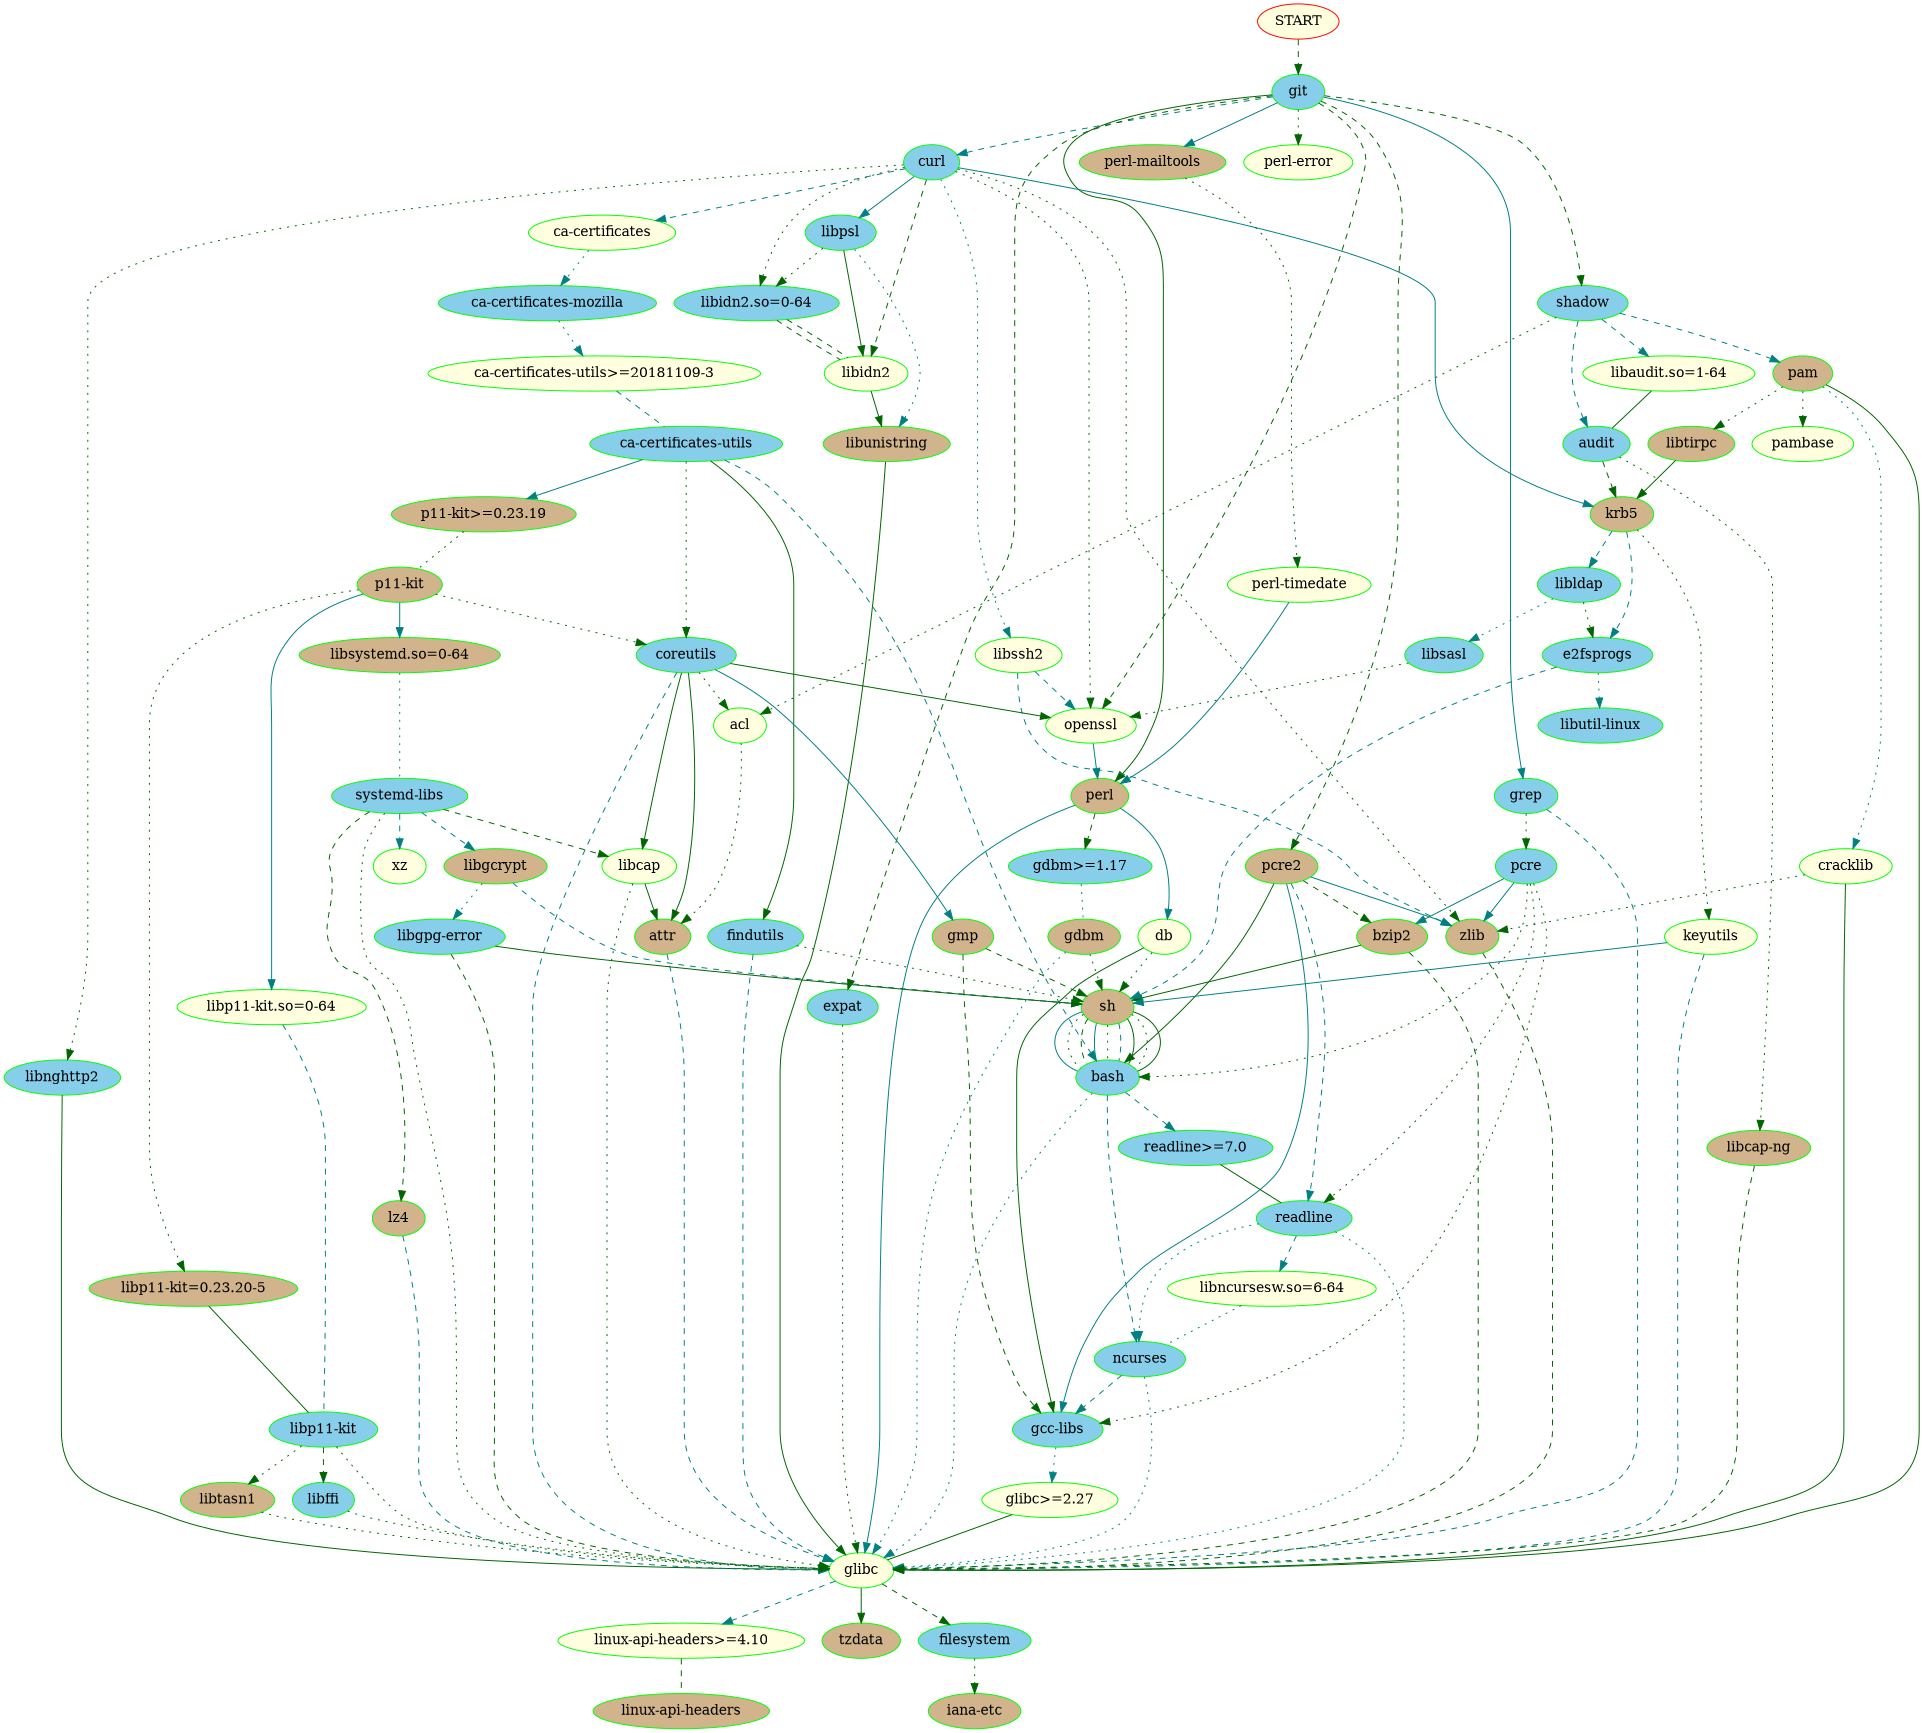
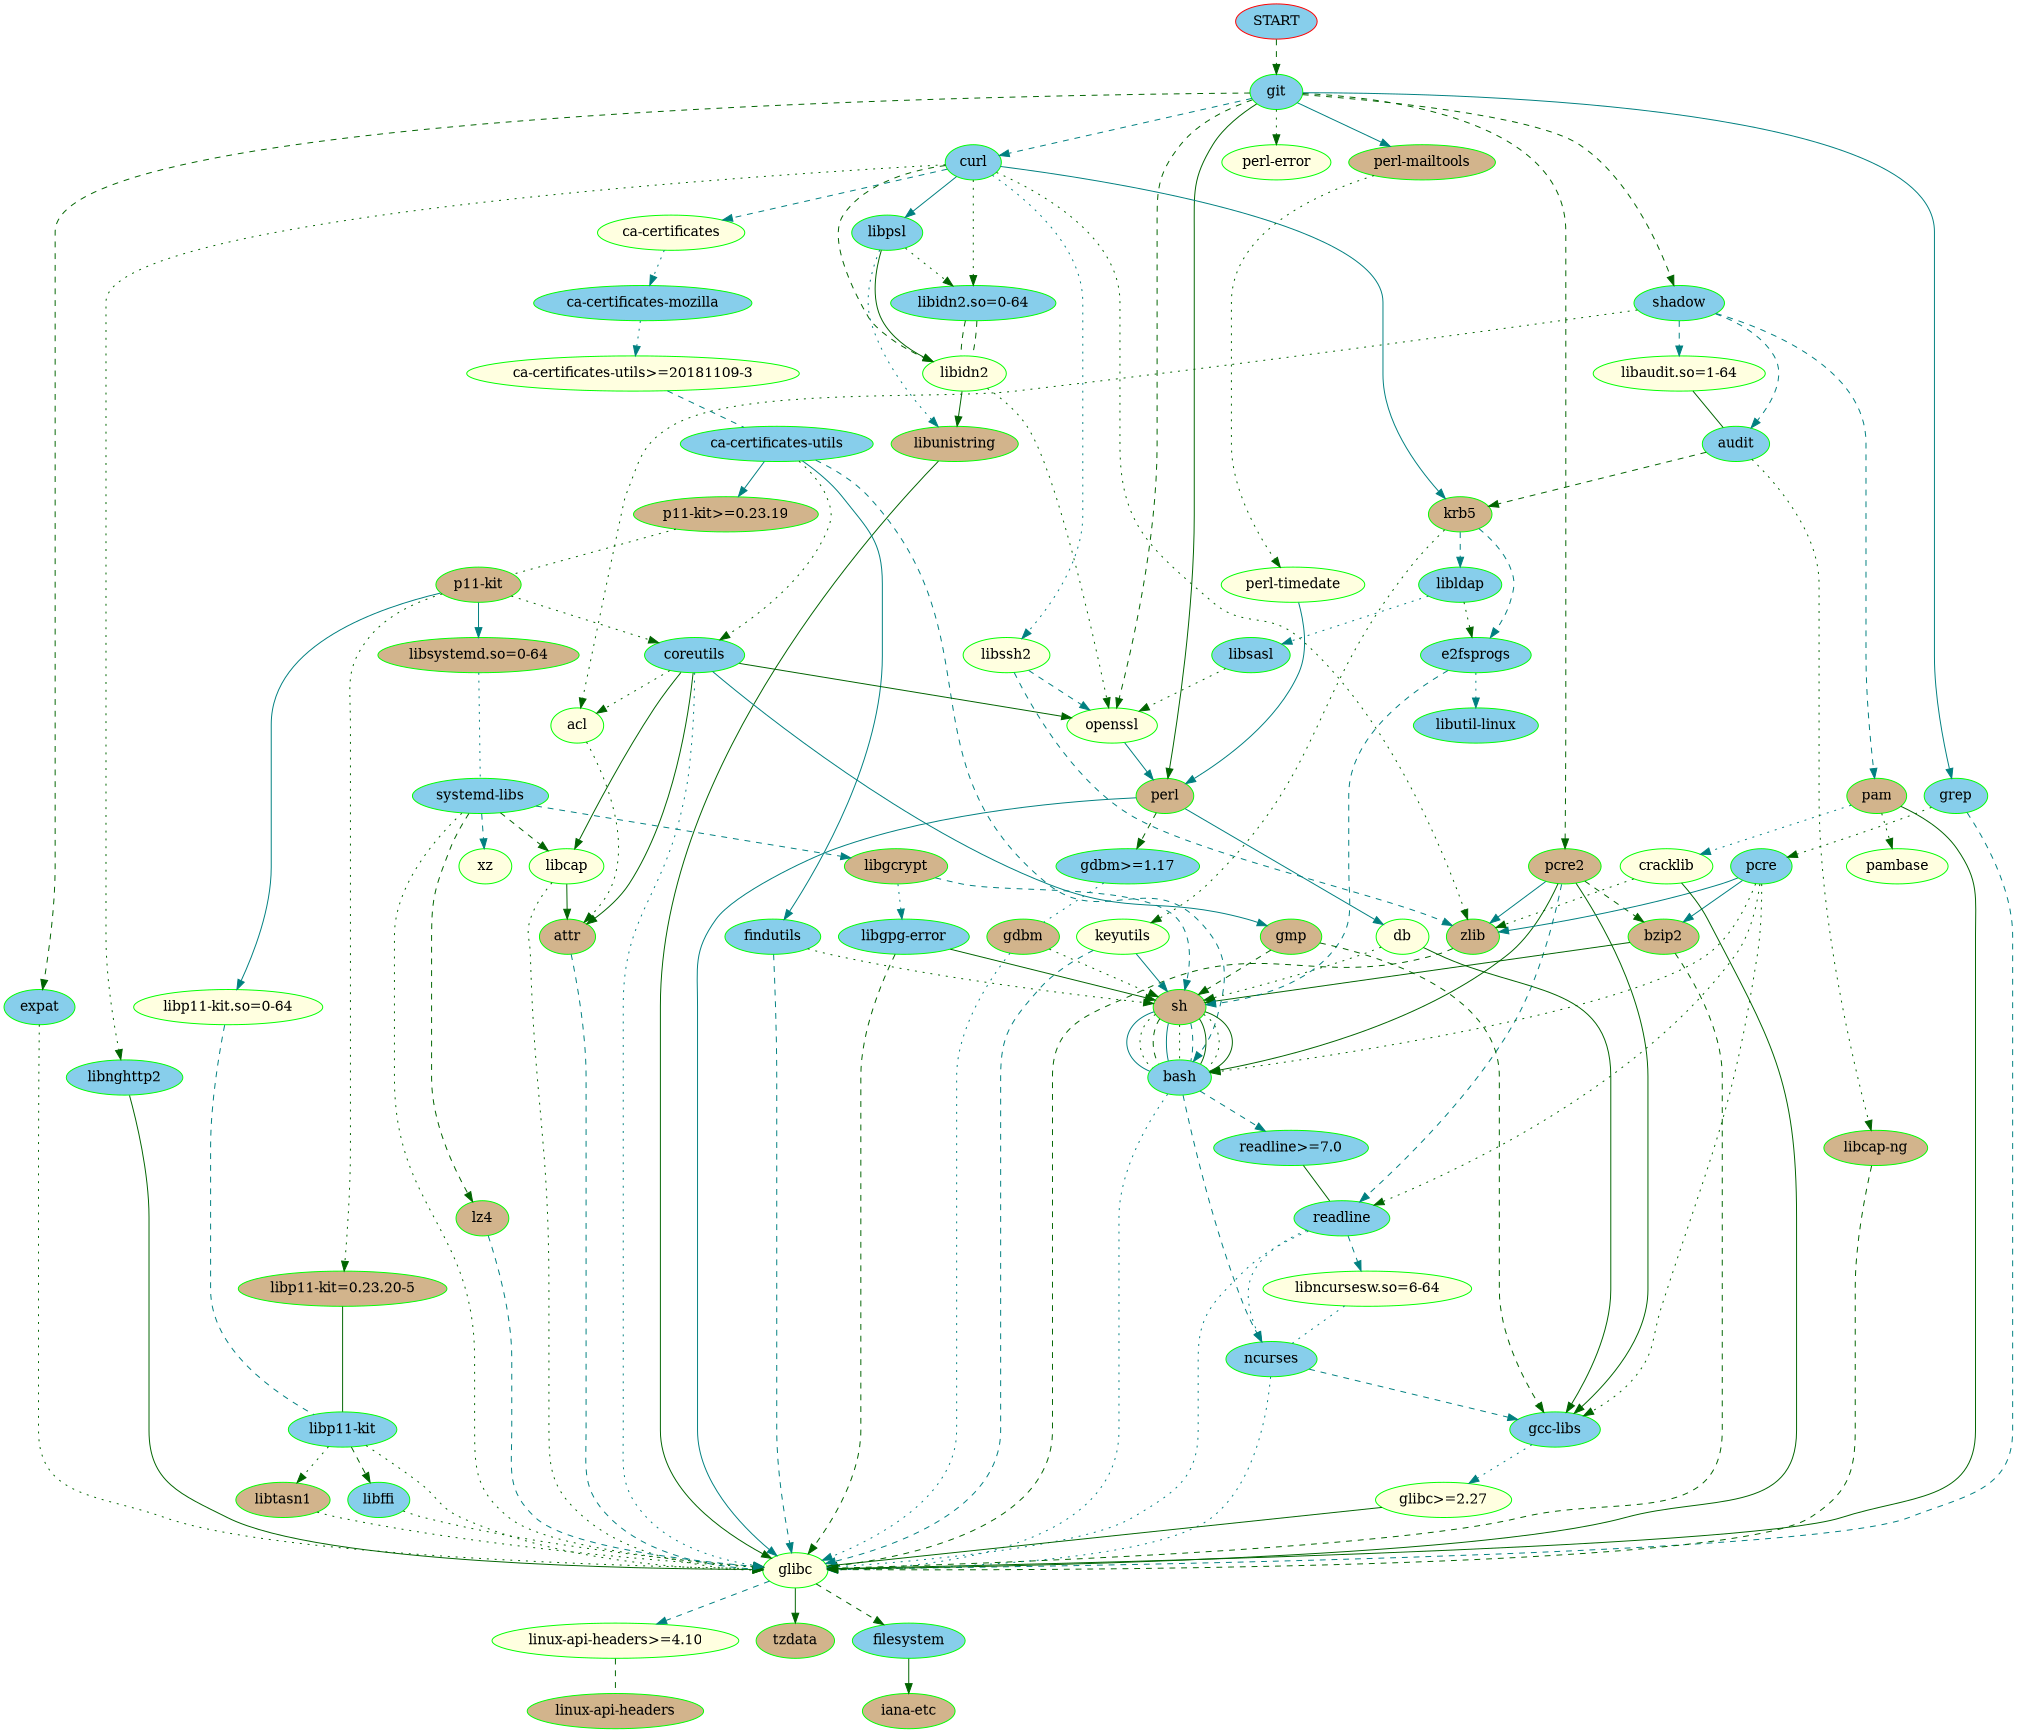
(1298, 22) -> (1276, 22)
(1089, 401) -> (1067, 533)
(1691, 444) -> none
(794, 660) -> (881, 669)
(1267, 1183) -> (1648, 1148)
(533, 1210) -> (623, 1152)
(975, 1671) -> (909, 1671)
